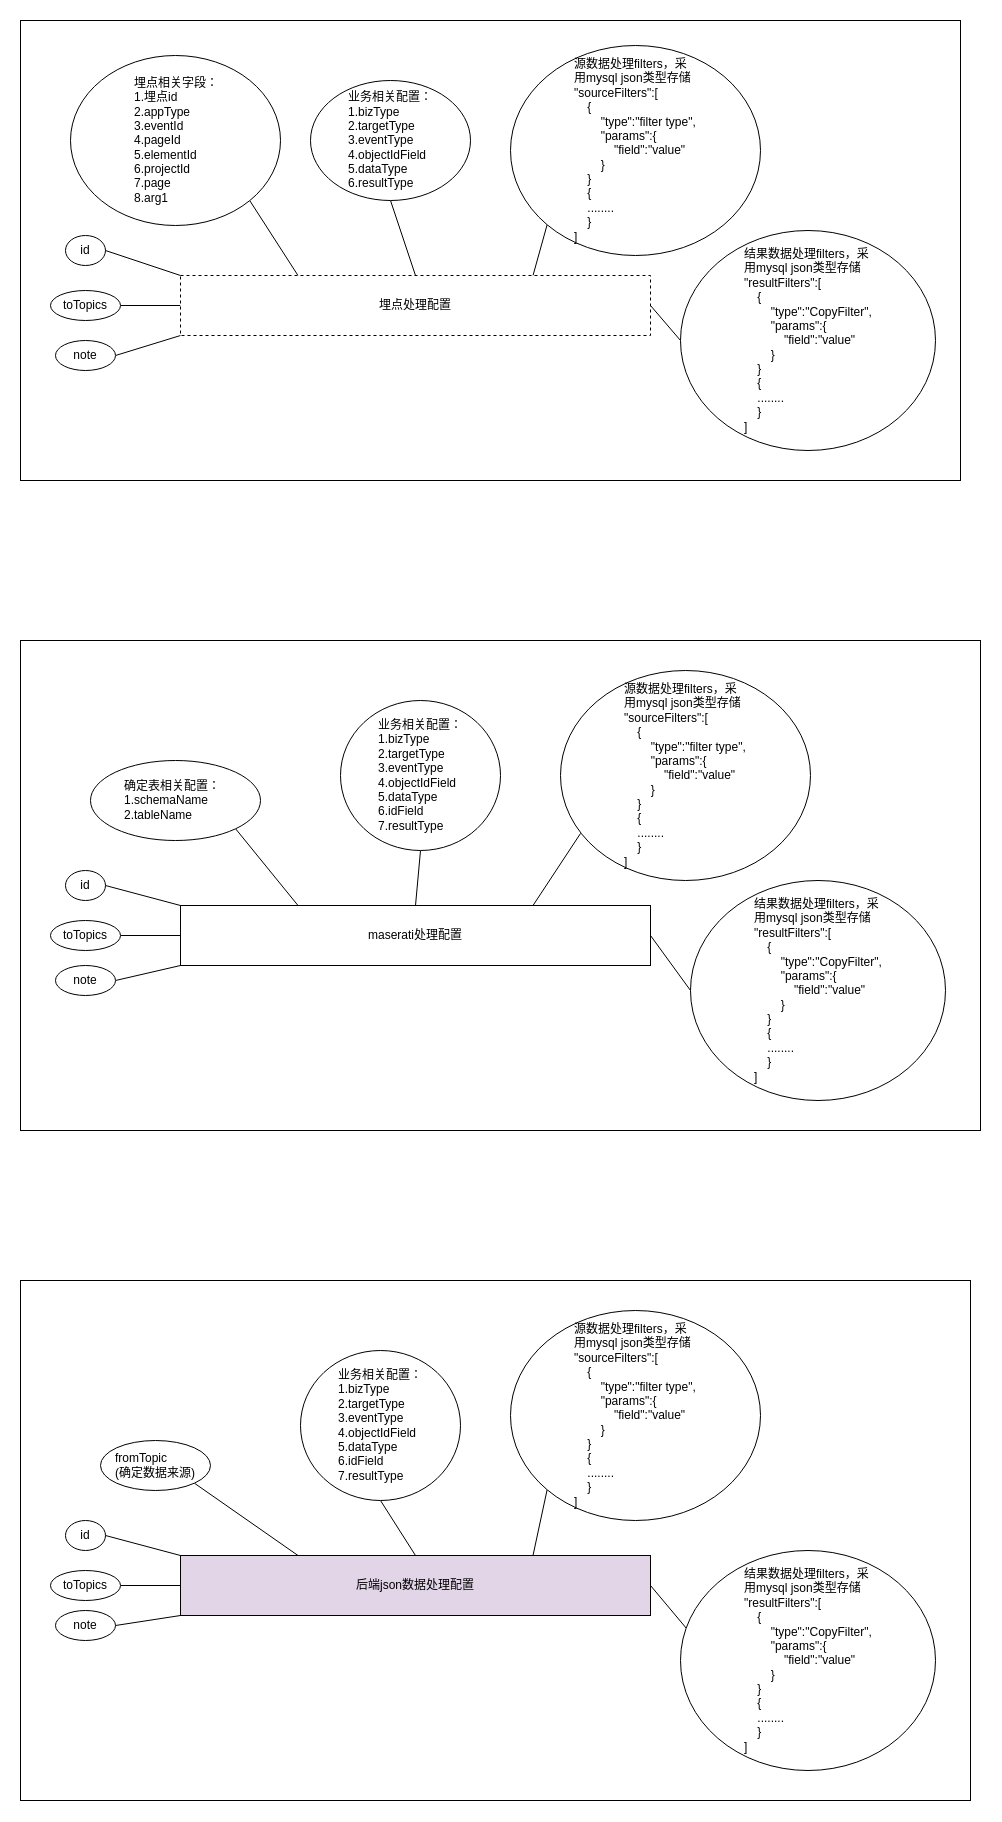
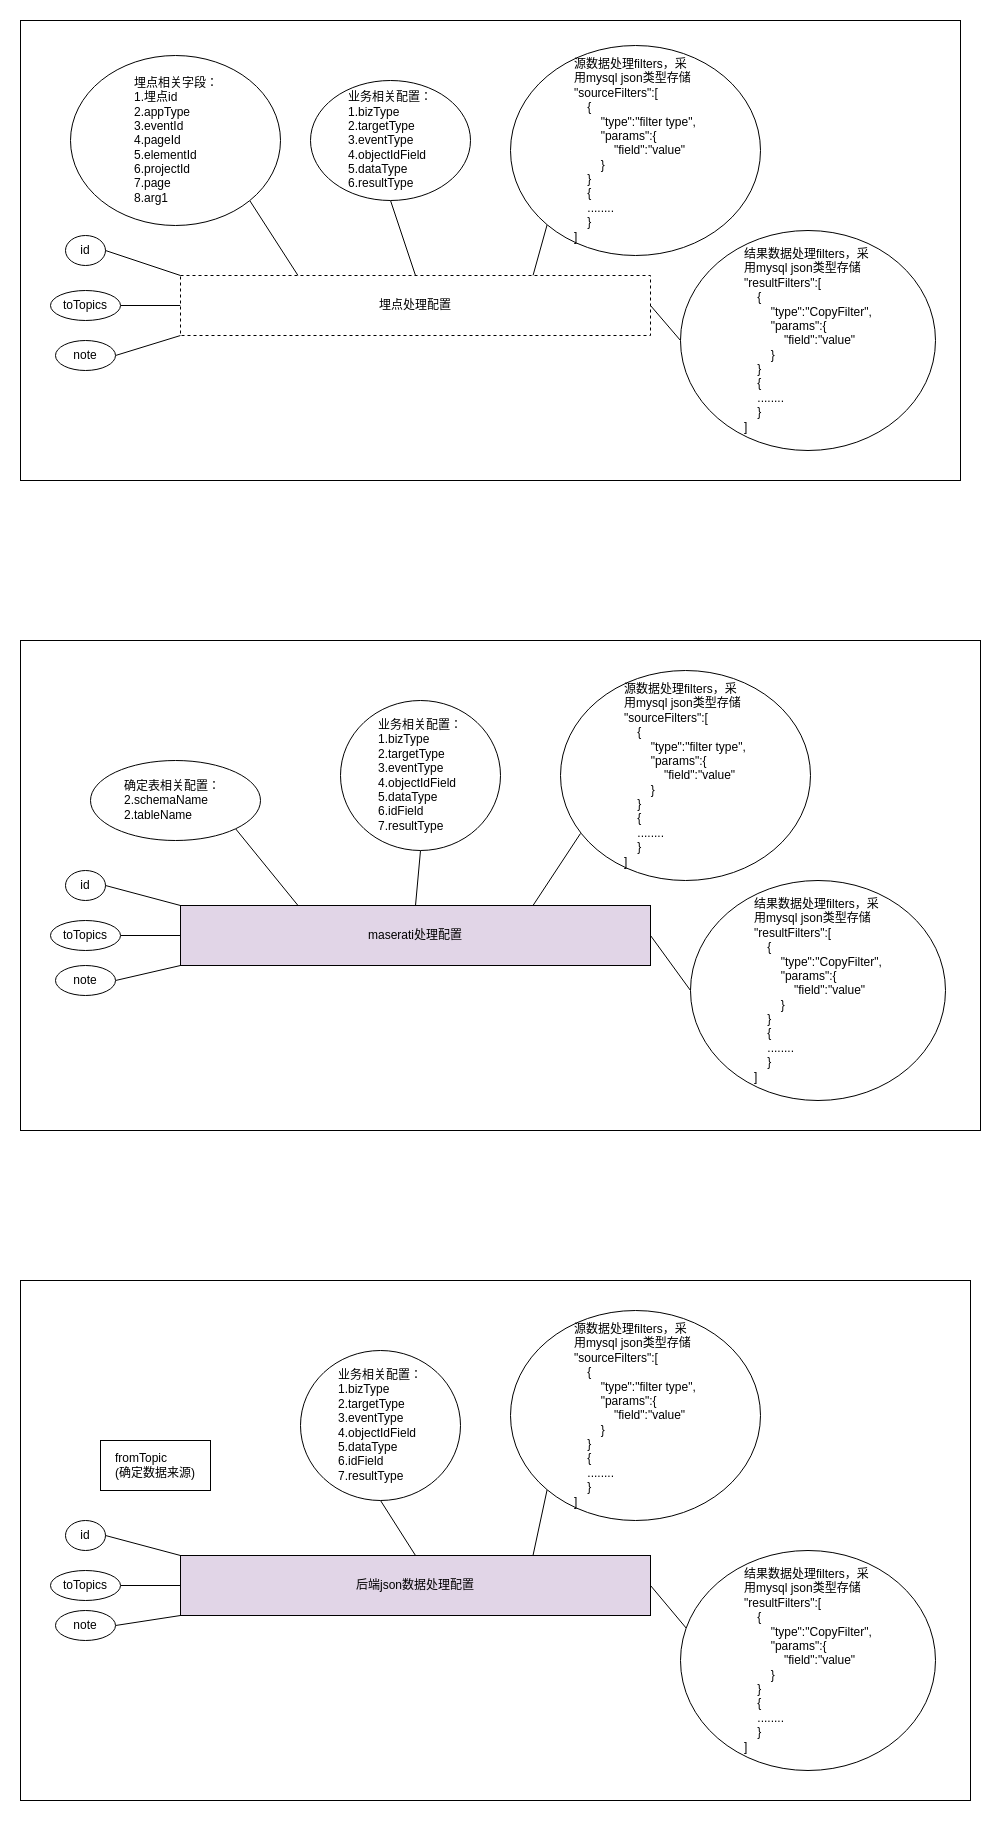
(173, 801) -> (173, 801)
(416, 936) -> (416, 936)
(156, 1466) -> (156, 1466)
(246, 1519) -> none
